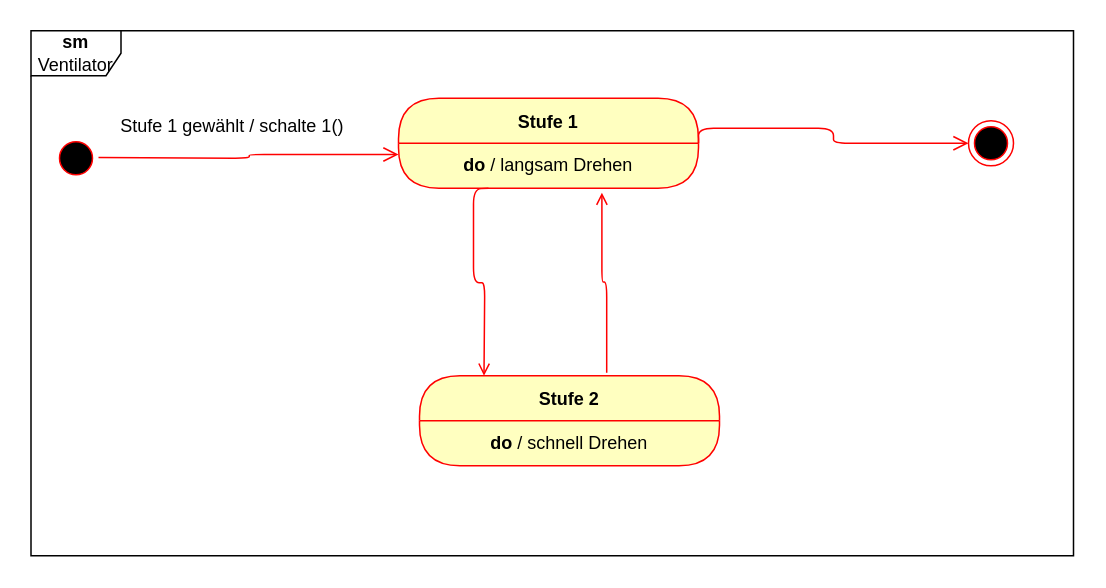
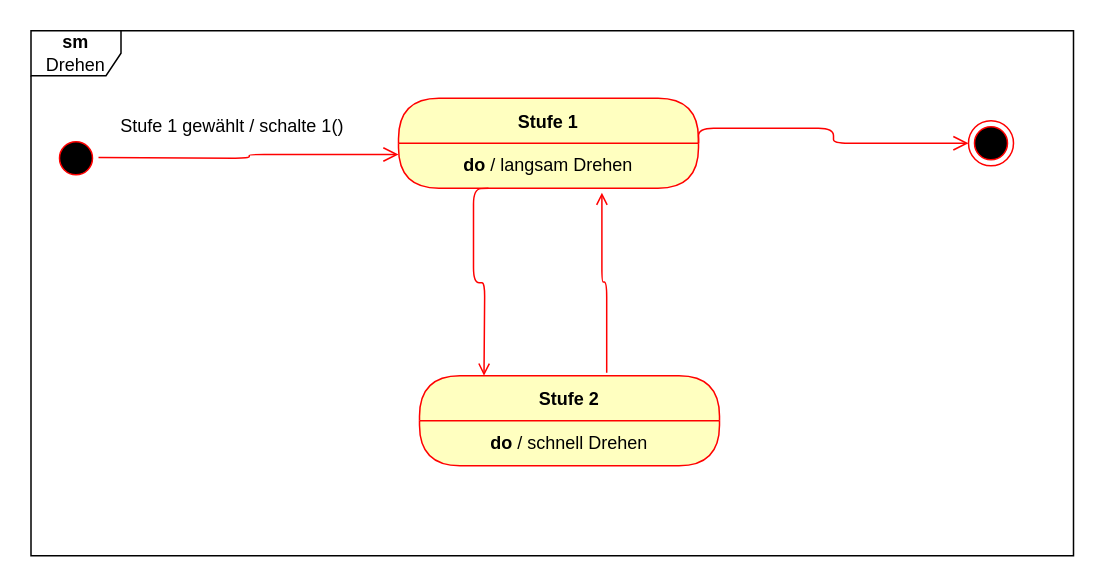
(76, 53) -> (76, 53)
